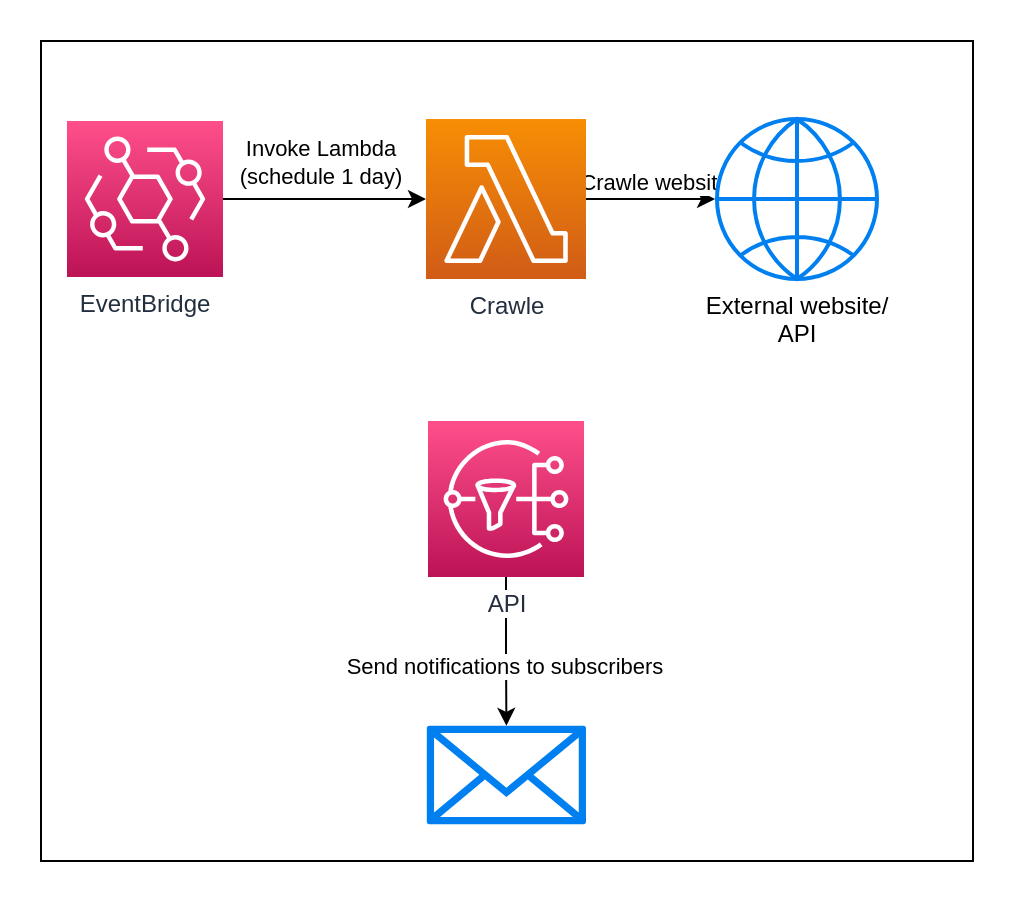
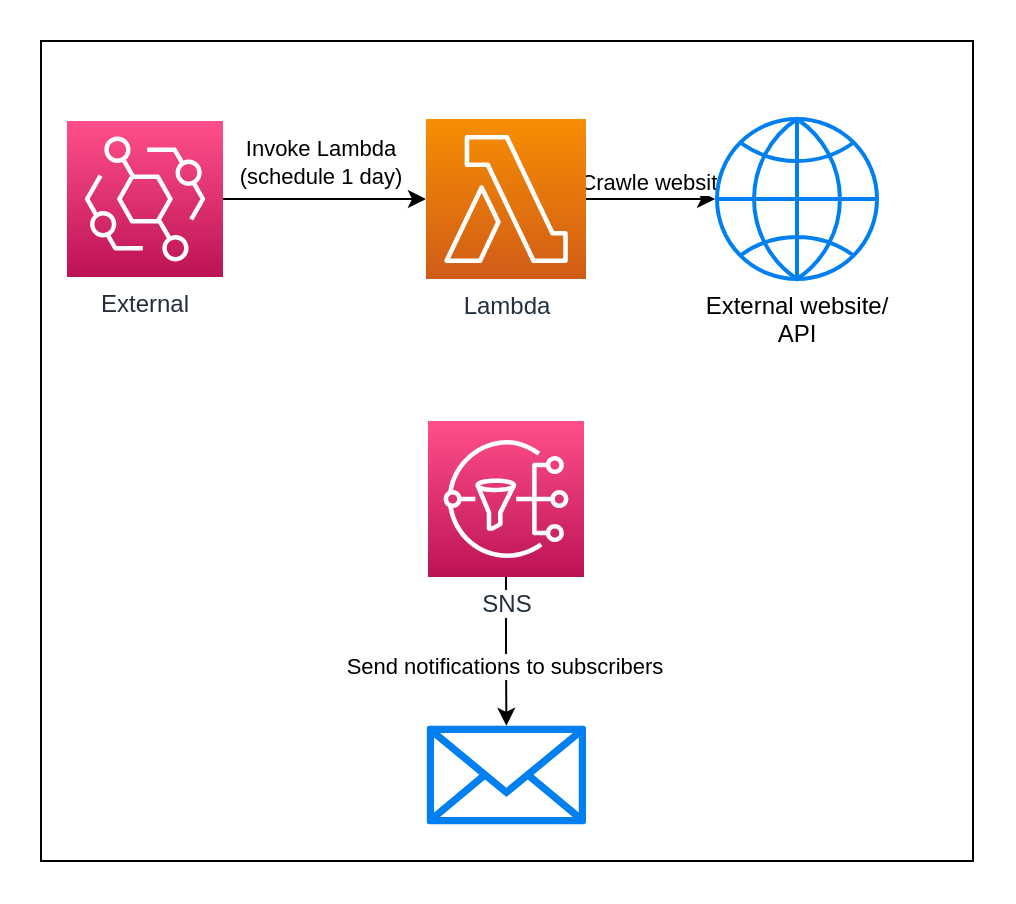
(146, 305) -> (146, 305)
(508, 307) -> (508, 307)
(508, 605) -> (508, 605)
